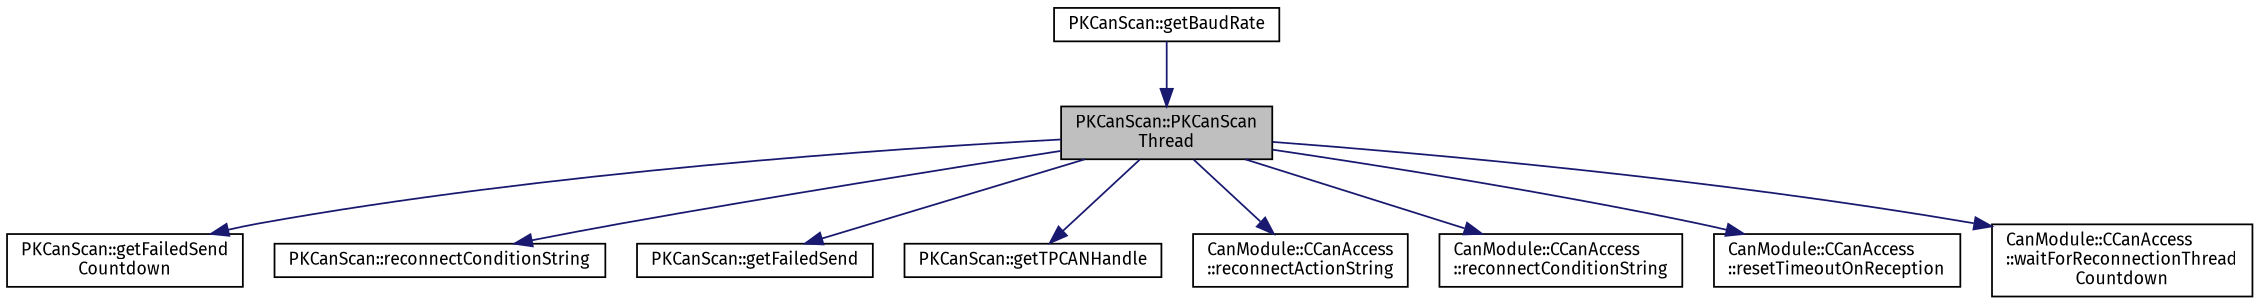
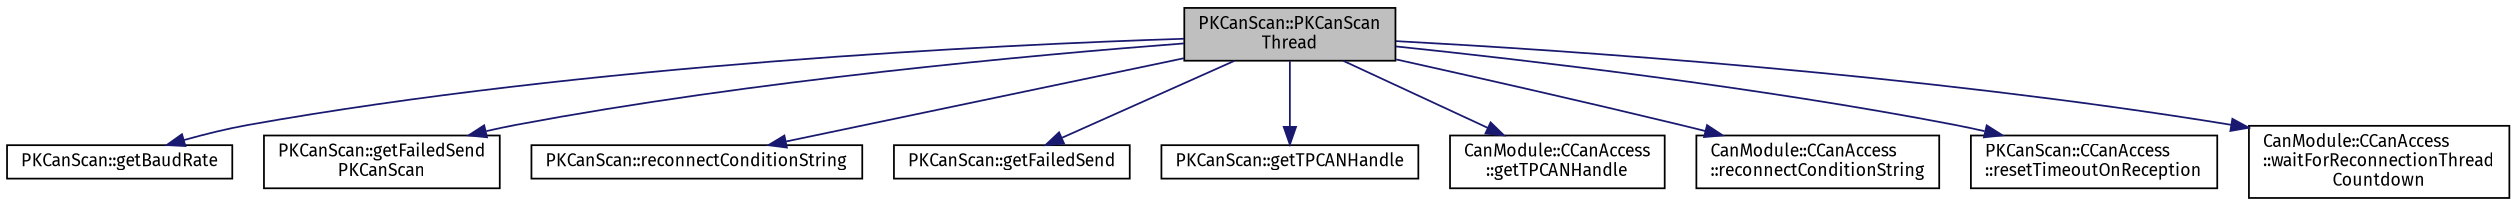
(1167, 65) -> (682, 69)
(125, 260) -> (382, 162)
(1300, 260) -> (1557, 162)
(1837, 260) -> (2094, 162)
